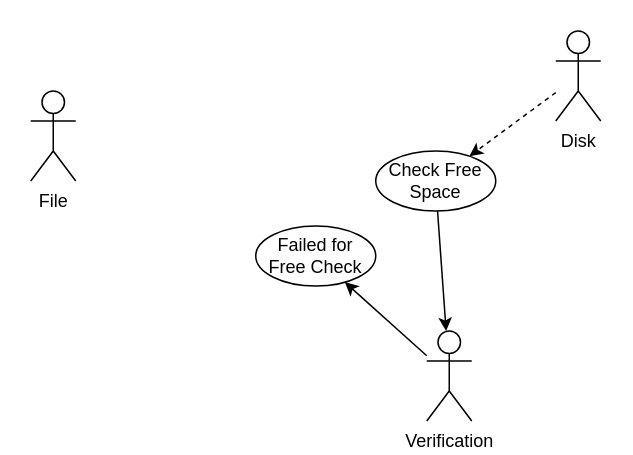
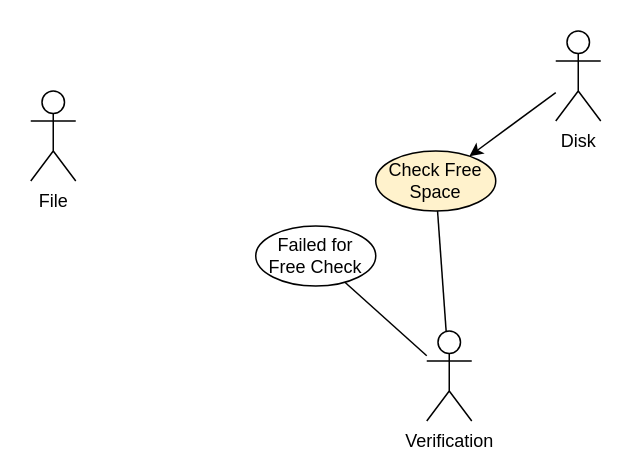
(515, 122) -> (515, 122)
(436, 181) -> (436, 181)
(354, 290) -> (349, 286)
(445, 319) -> (446, 323)
